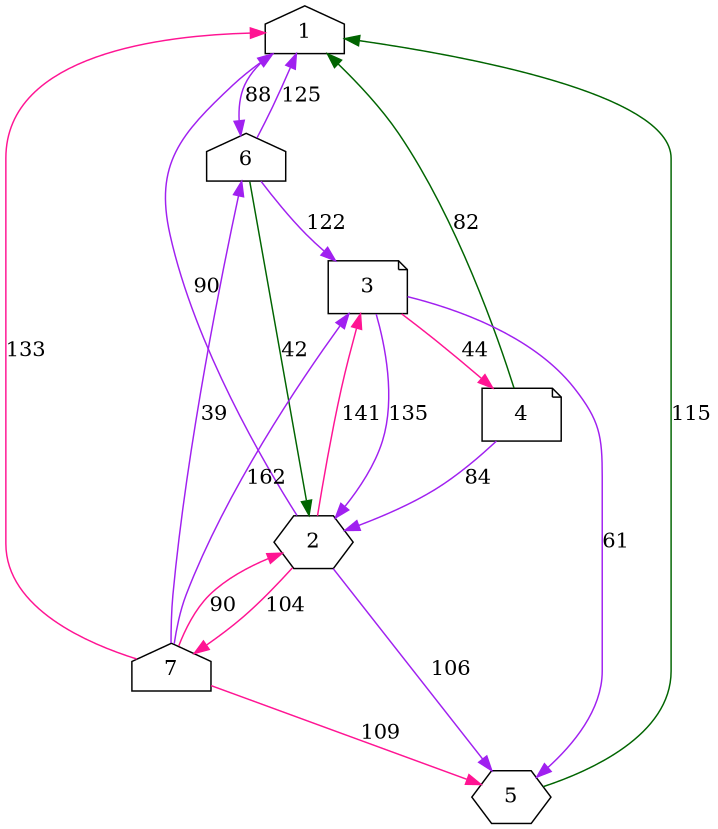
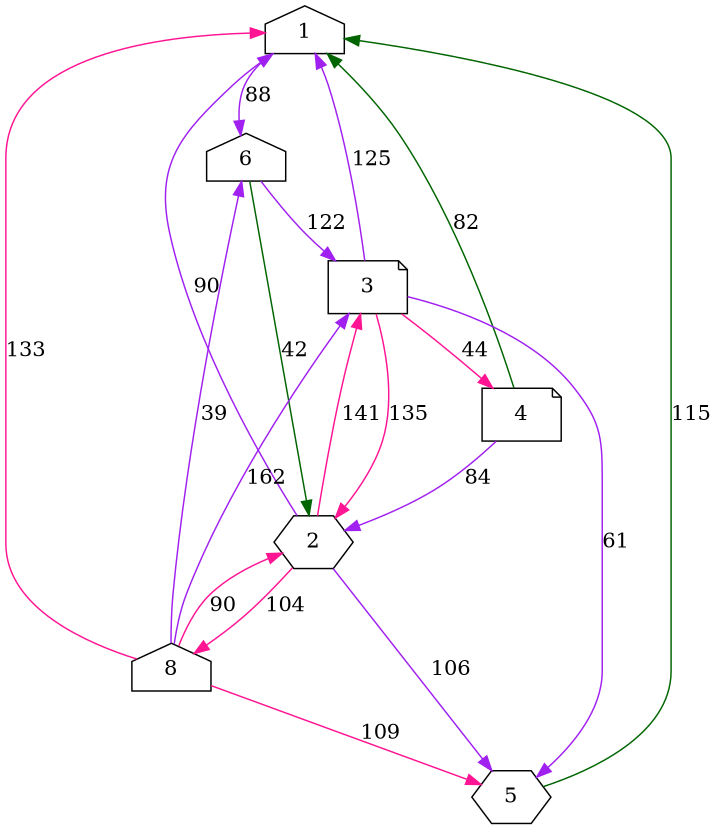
(274, 103) -> (348, 163)
(387, 415) -> (387, 415)
(171, 670) -> (171, 670)
